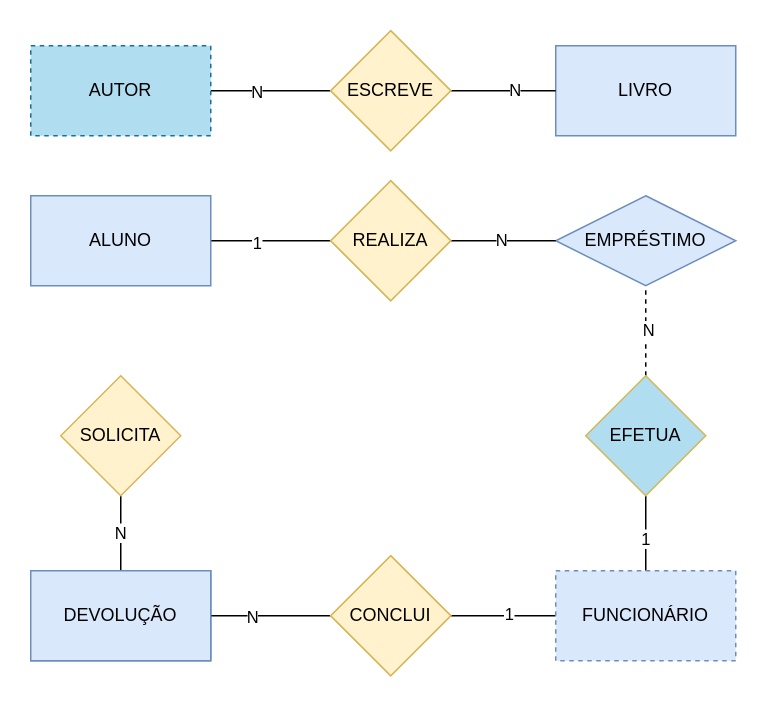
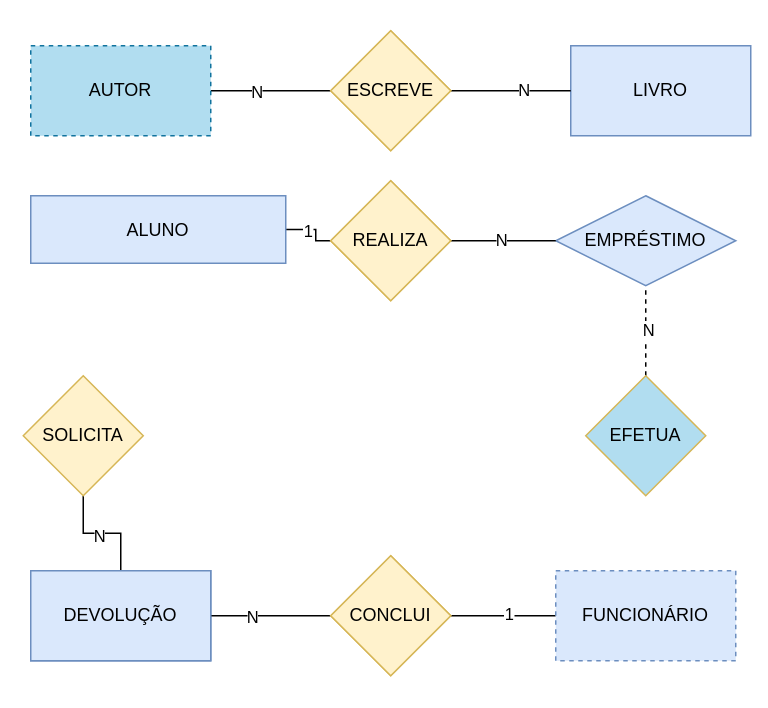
(646, 91) -> (661, 91)
(121, 241) -> (158, 230)
(121, 436) -> (83, 436)
(646, 534) -> none
